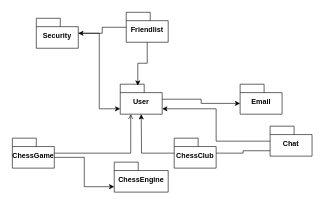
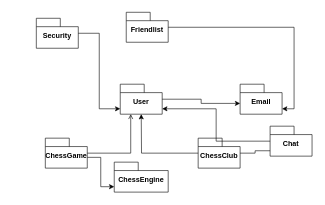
(111, 27) -> (292, 109)
(138, 63) -> none
(33, 153) -> (66, 153)
(195, 153) -> (219, 153)
